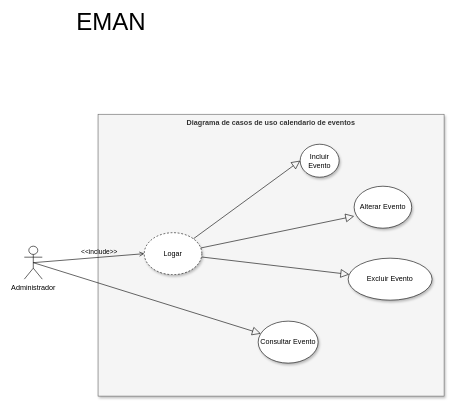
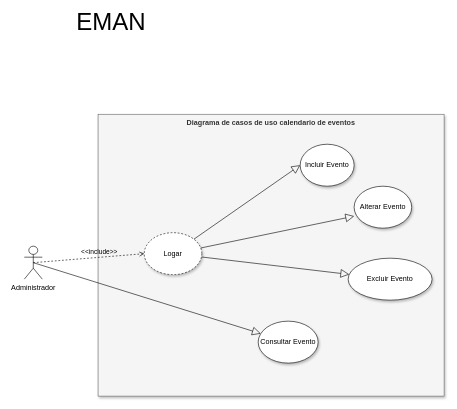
(320, 161) -> (327, 165)
(91, 258) -> (91, 258)
